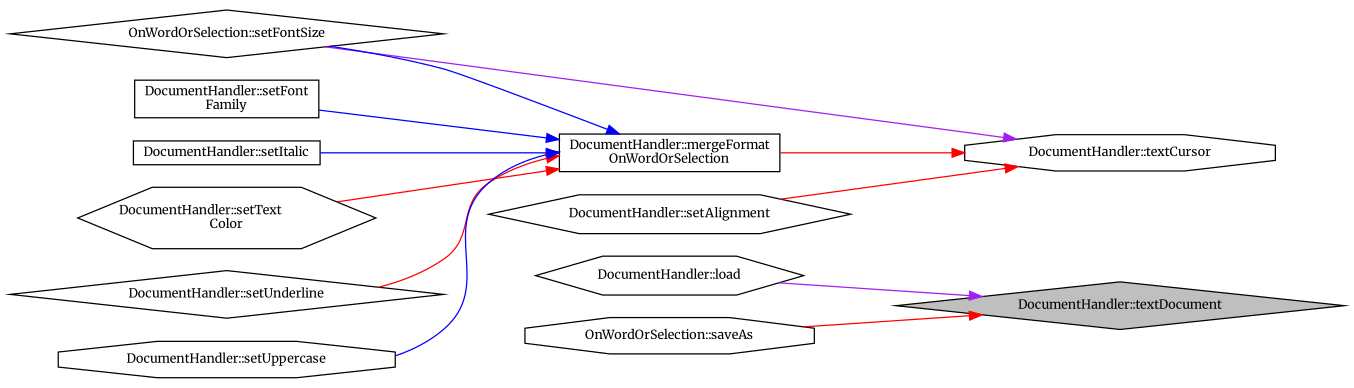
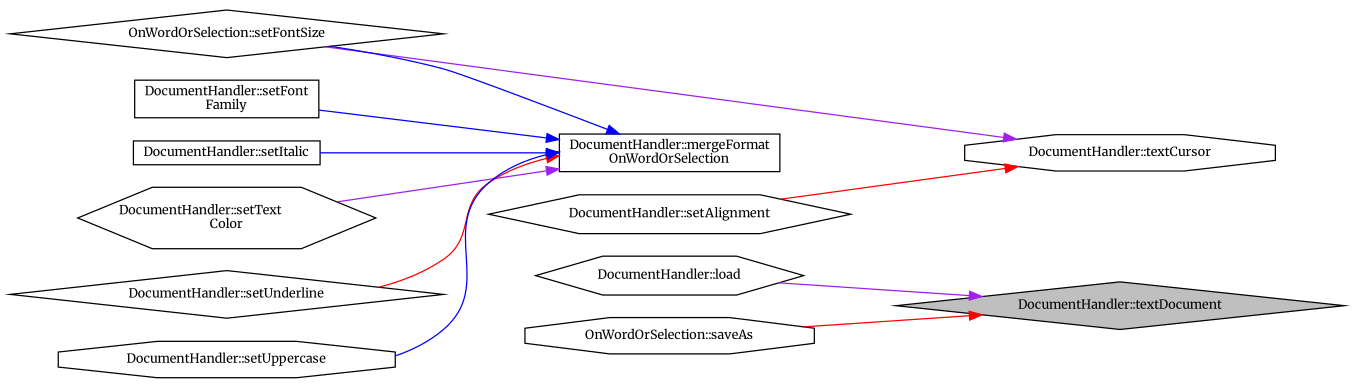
(866, 153) -> none
(442, 186) -> (442, 186)
